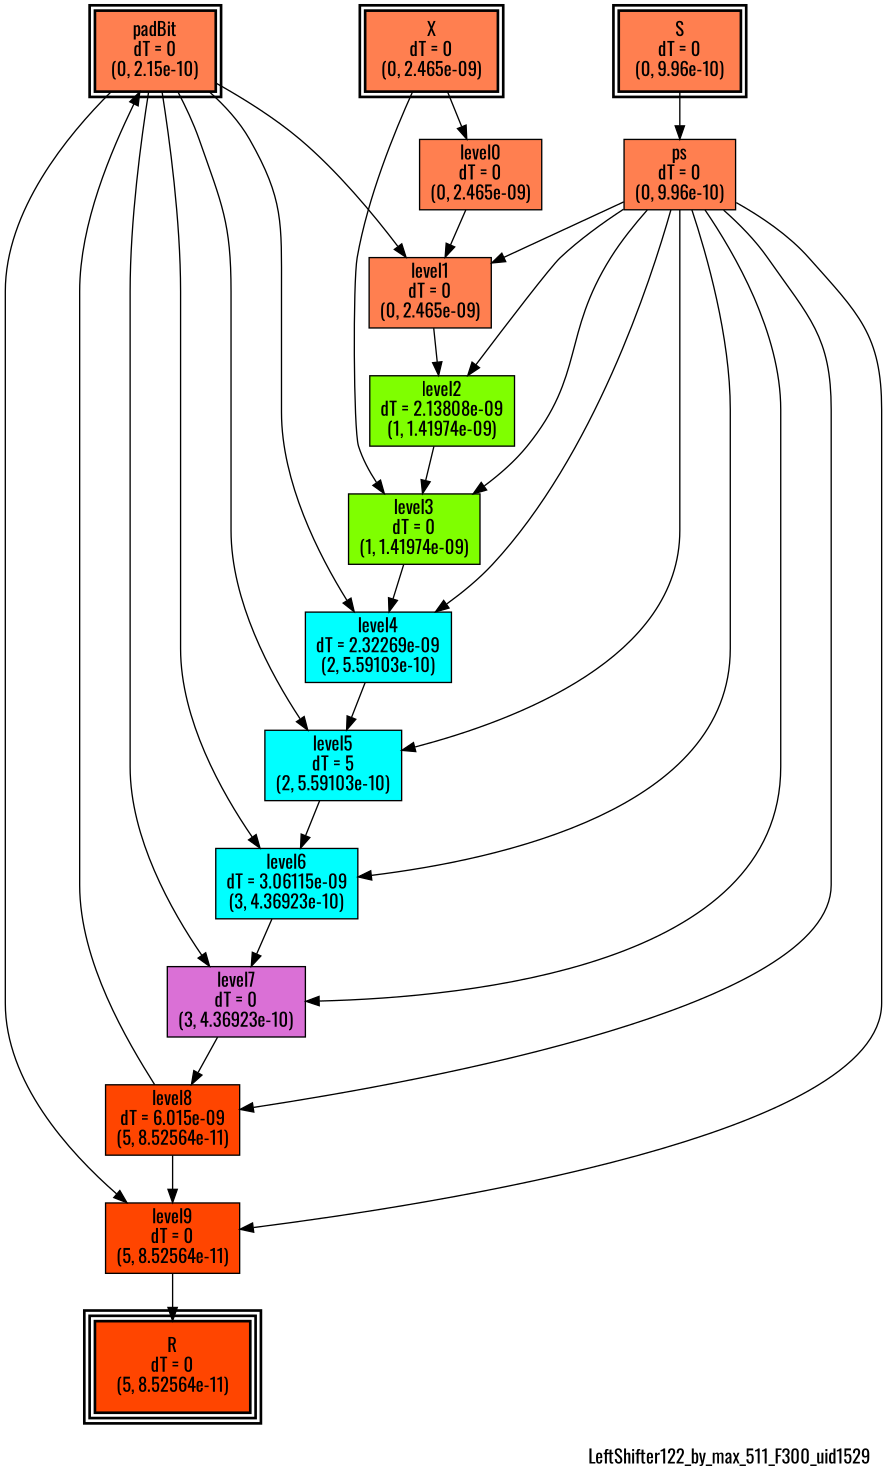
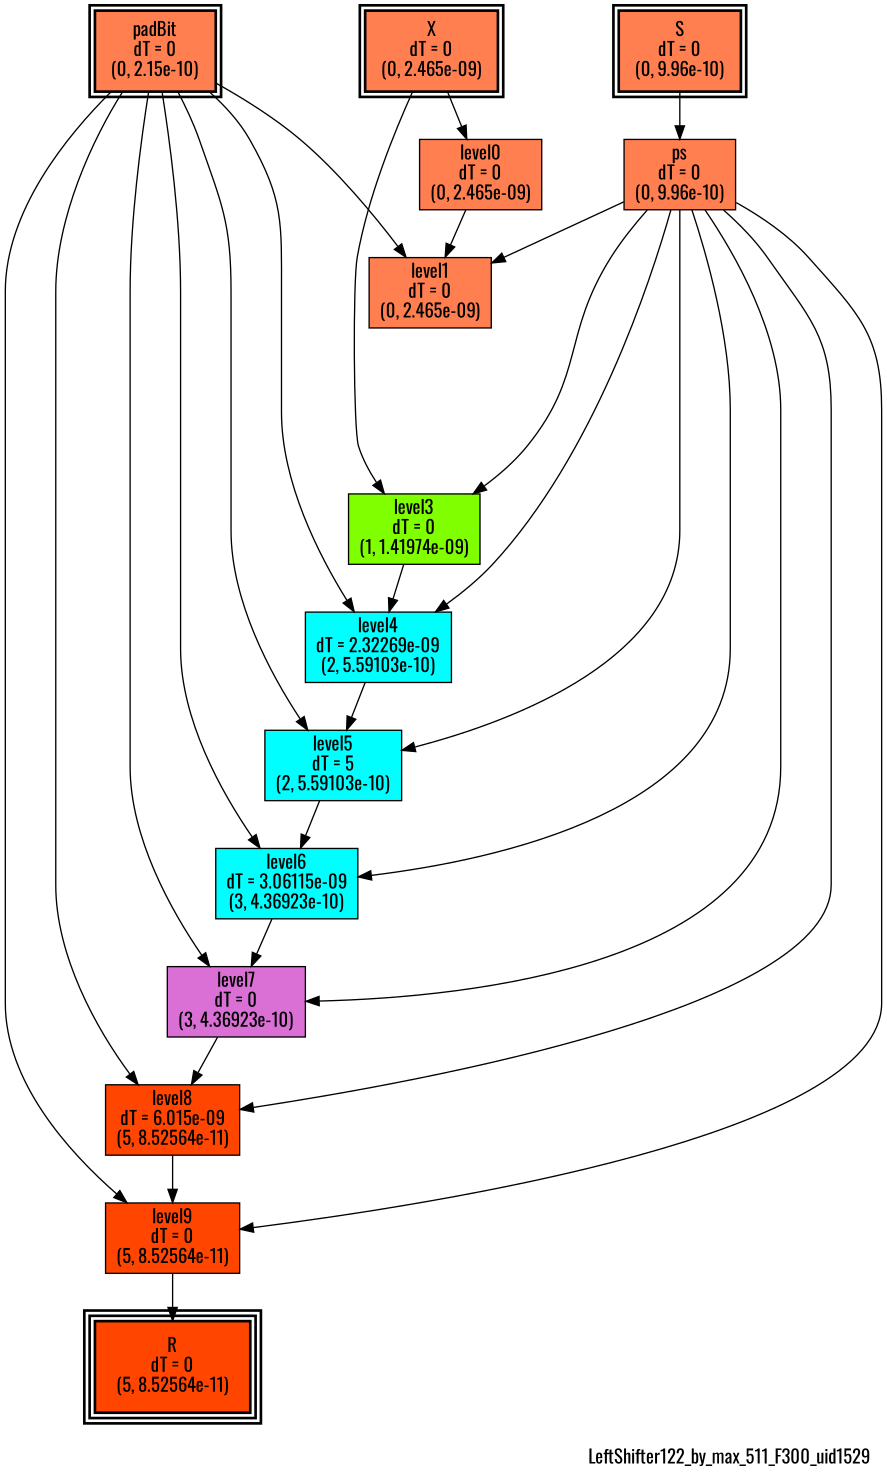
(442, 411) -> none
(80, 598) -> (56, 585)
